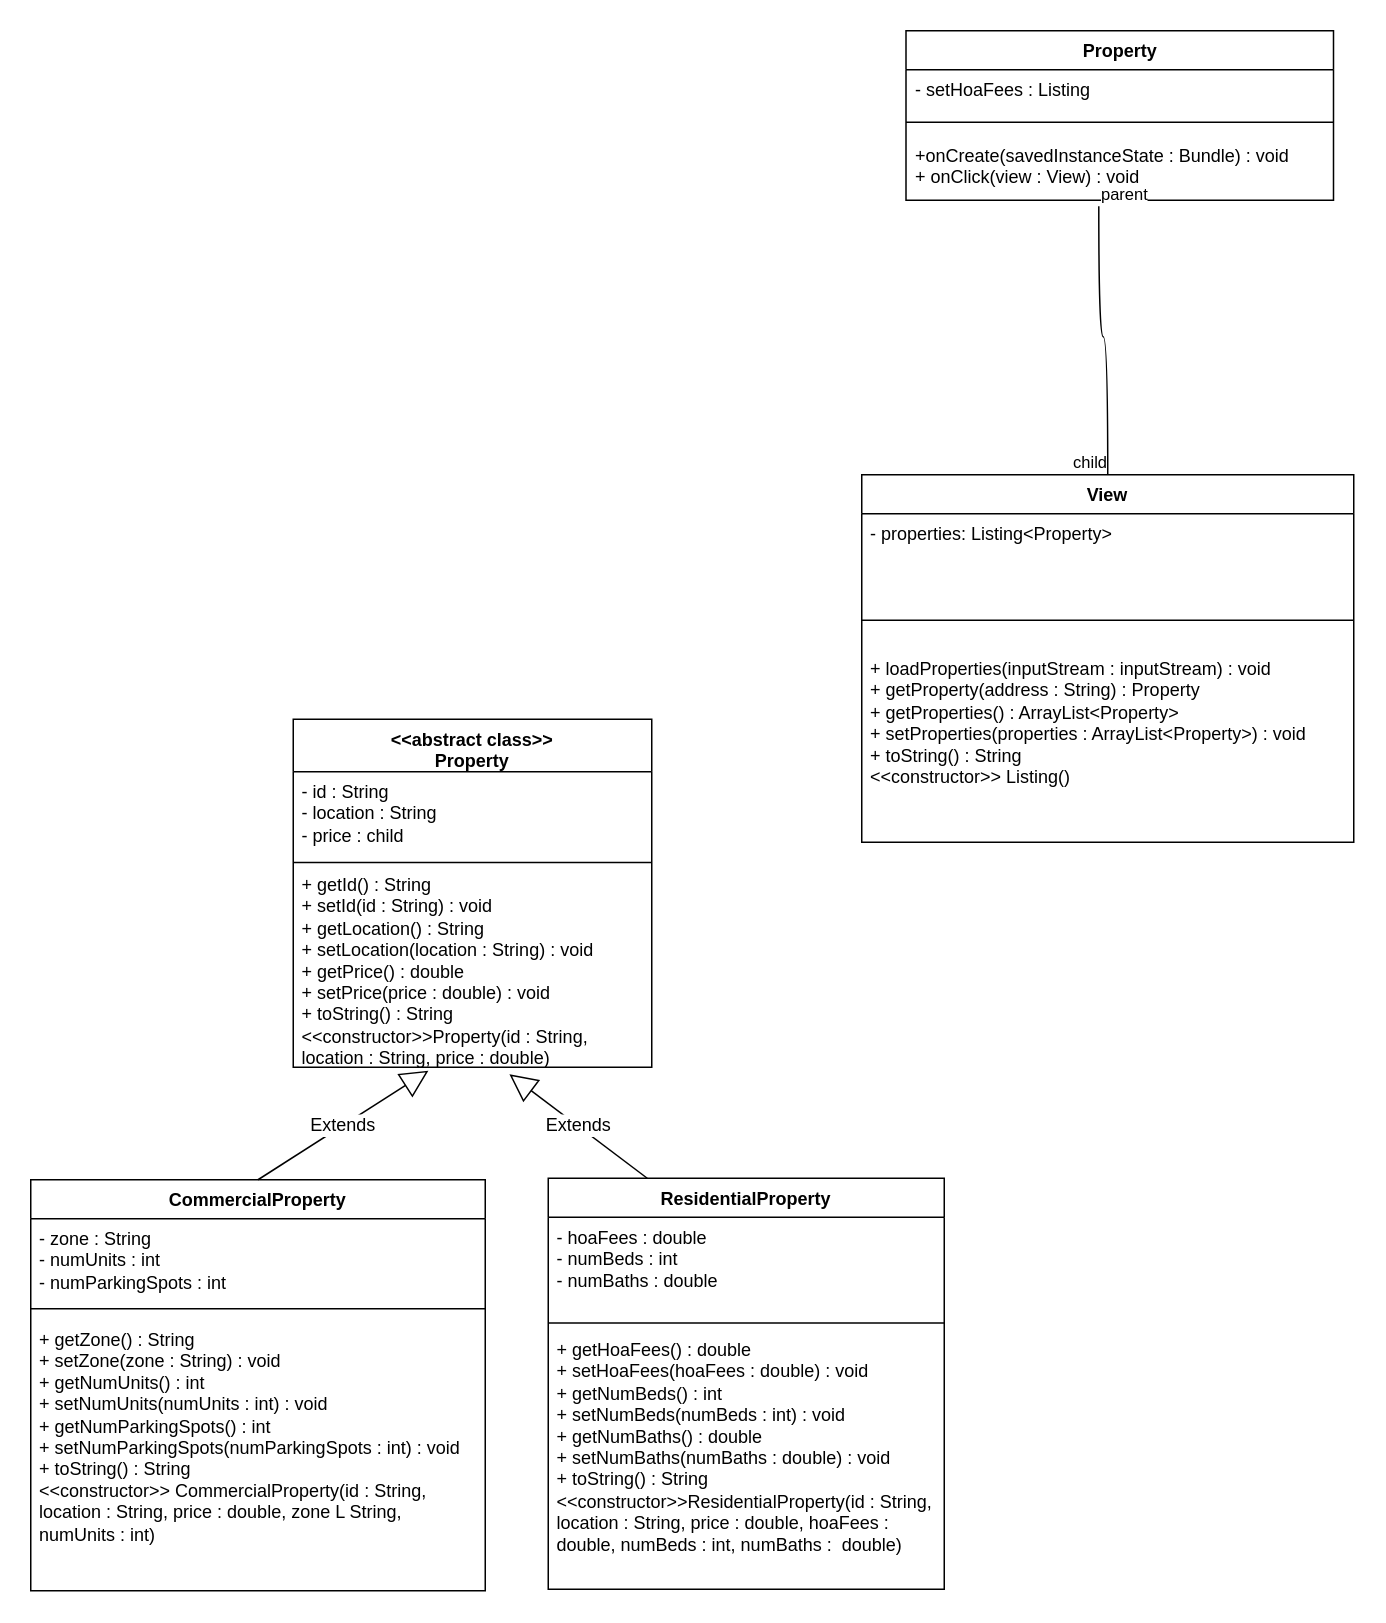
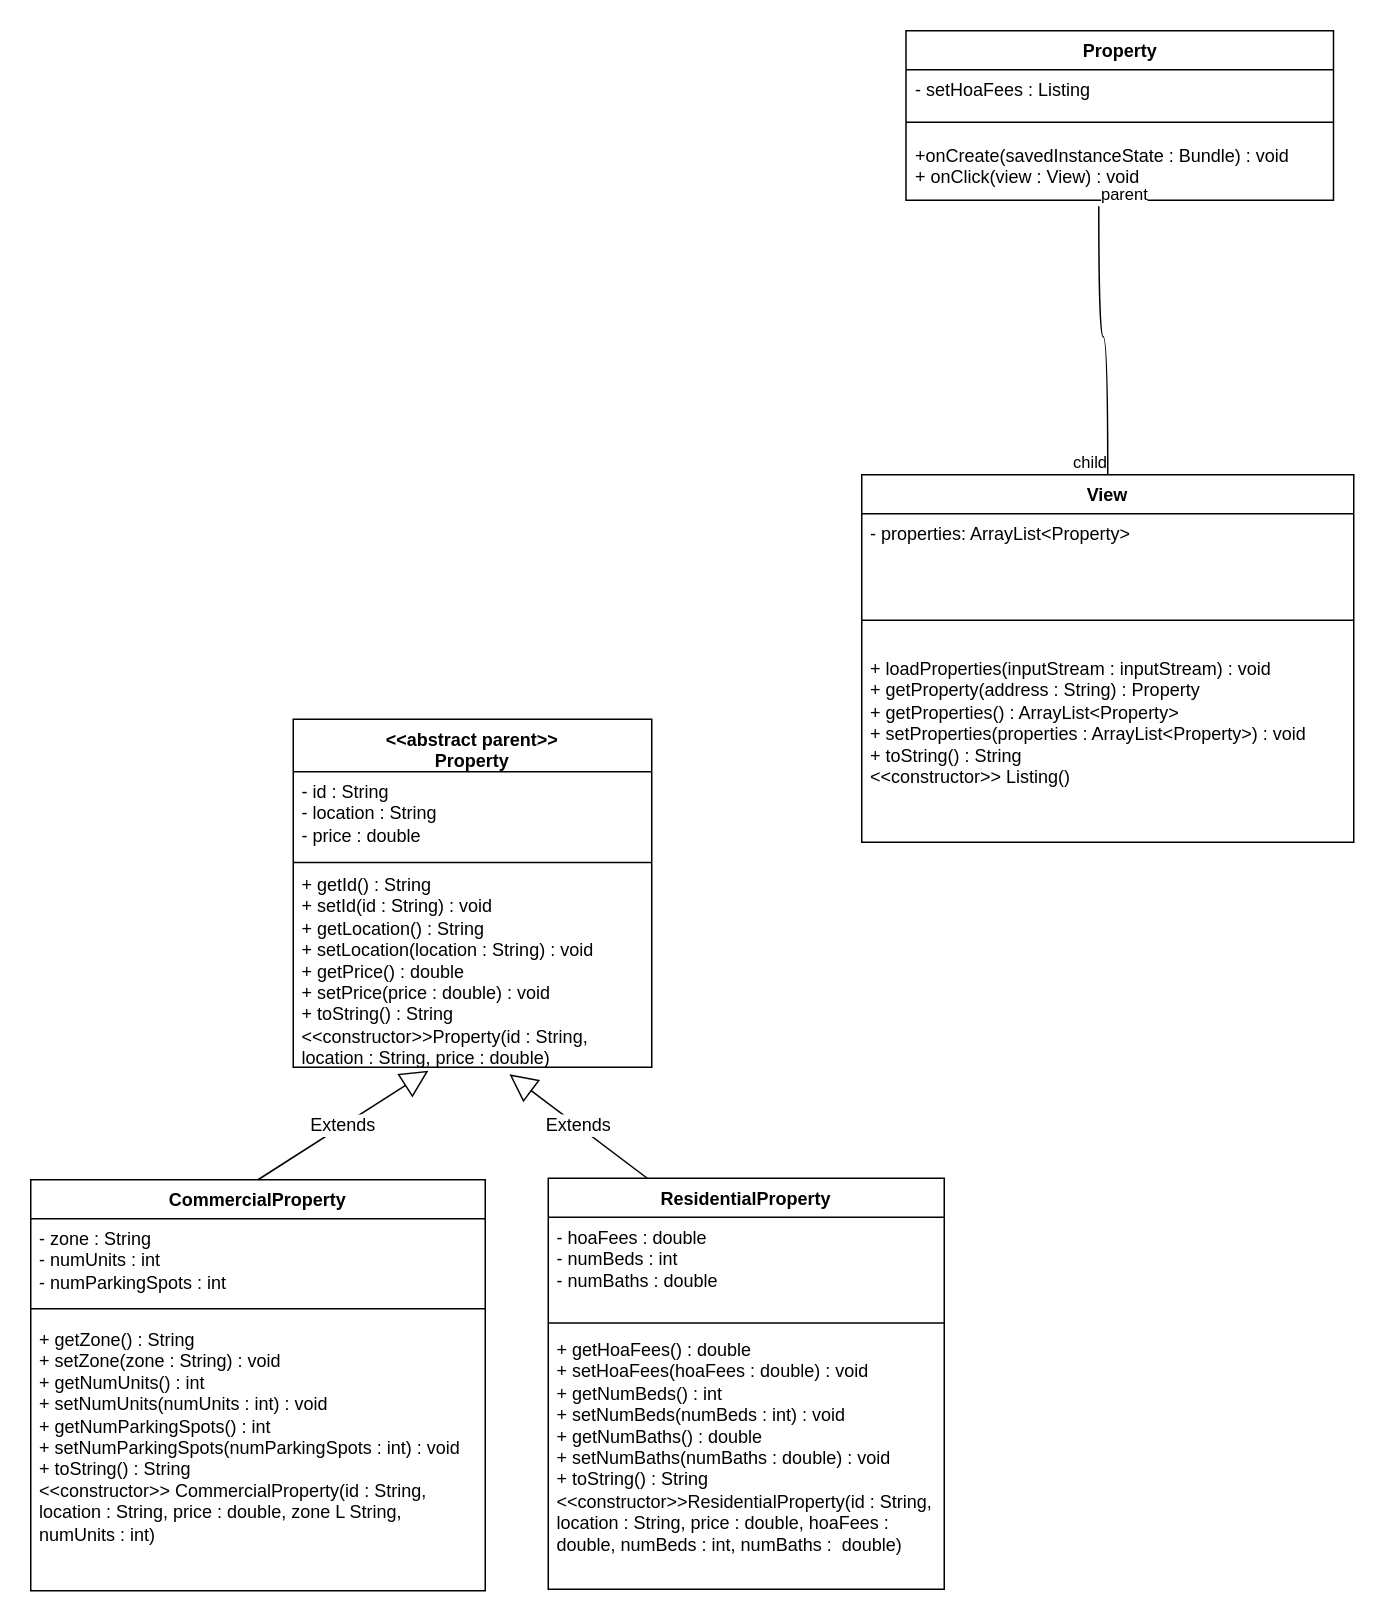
(1013, 535) -> (1025, 535)
(473, 751) -> (473, 751)
(382, 815) -> (382, 815)
